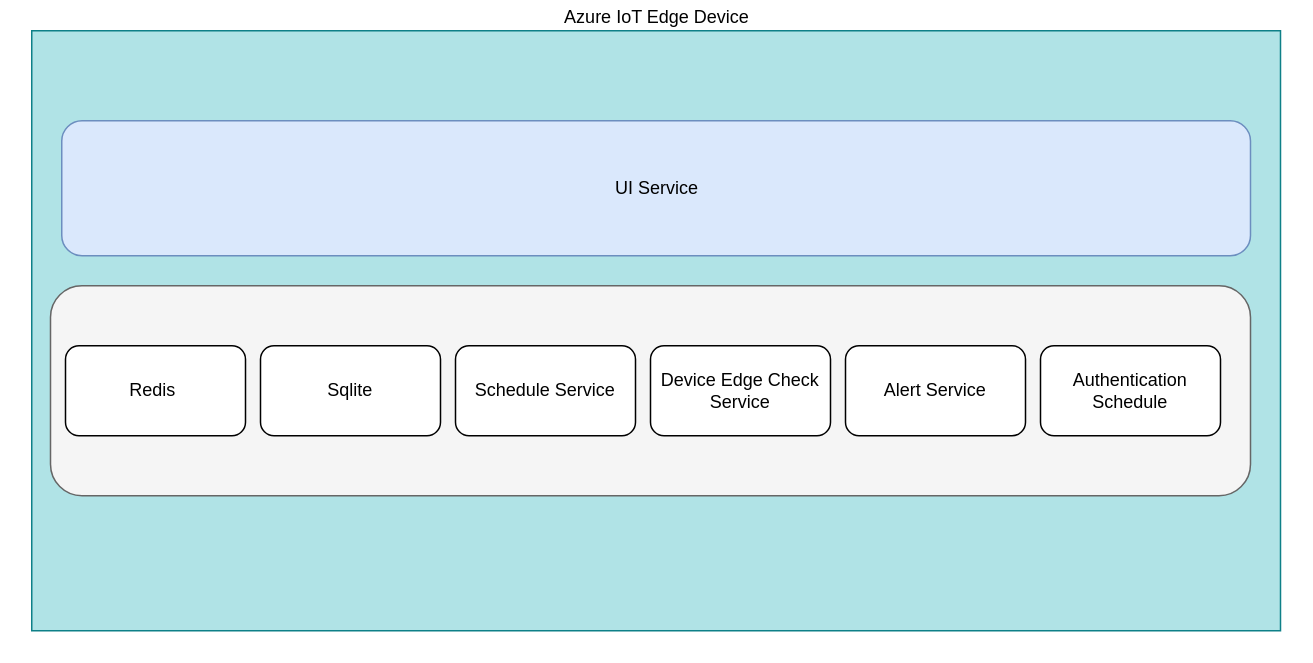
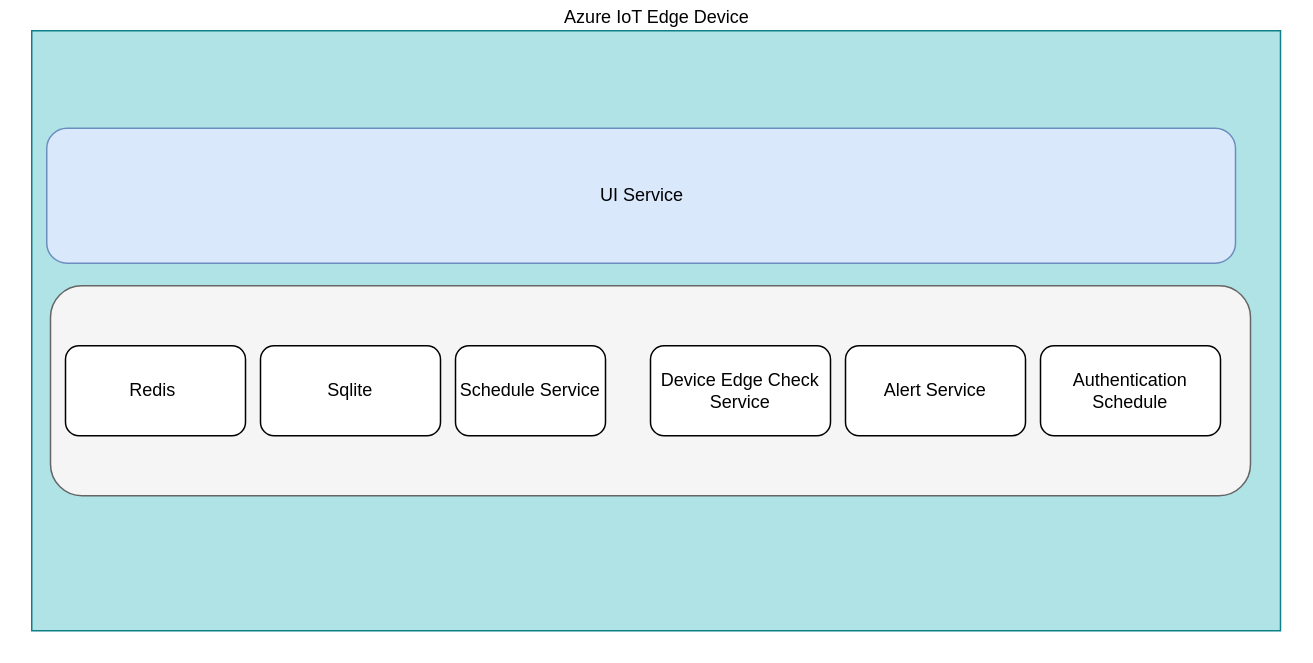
(656, 188) -> (641, 196)
(545, 391) -> (530, 391)
